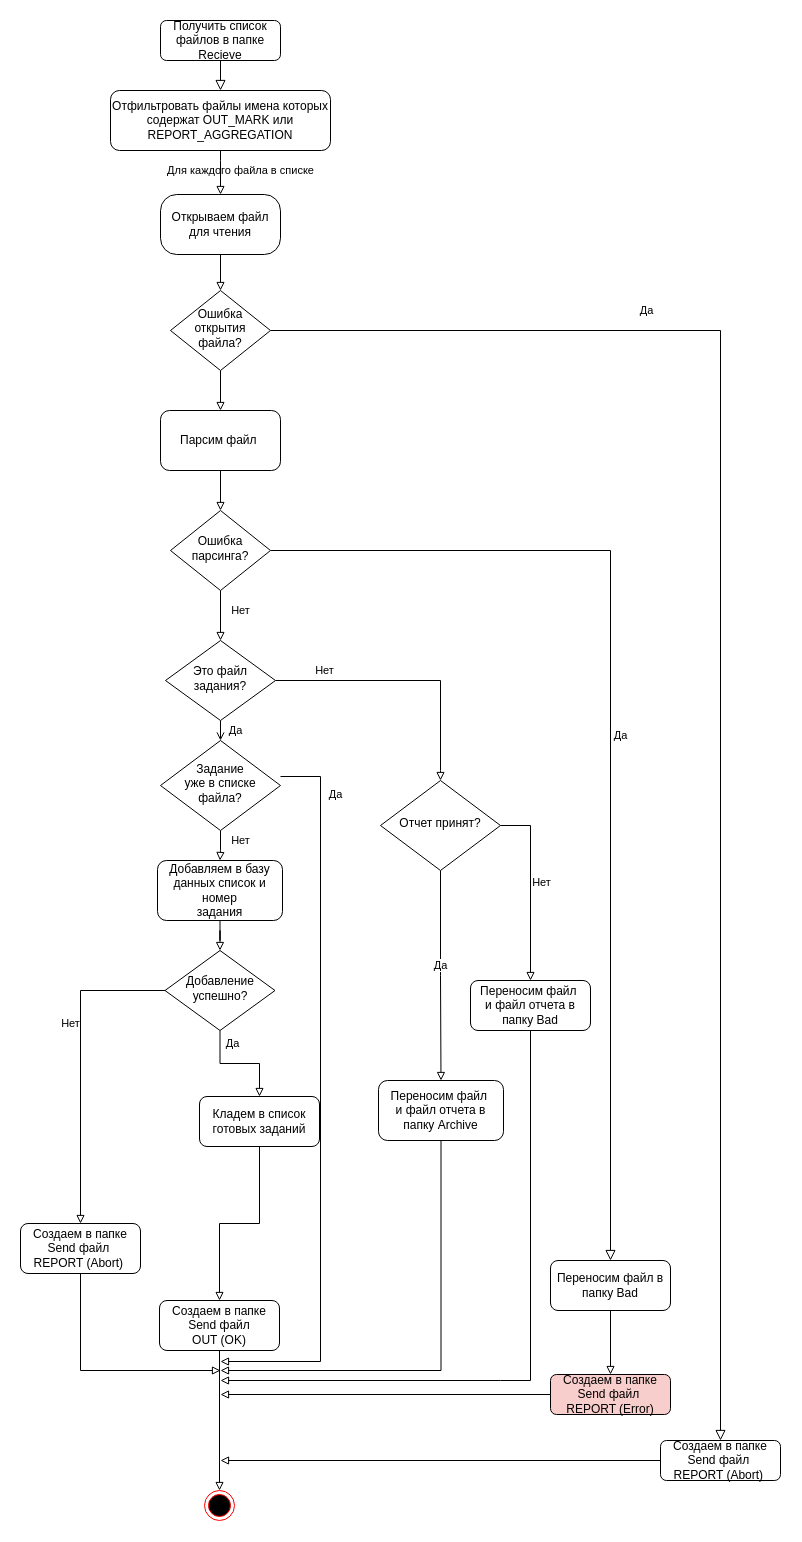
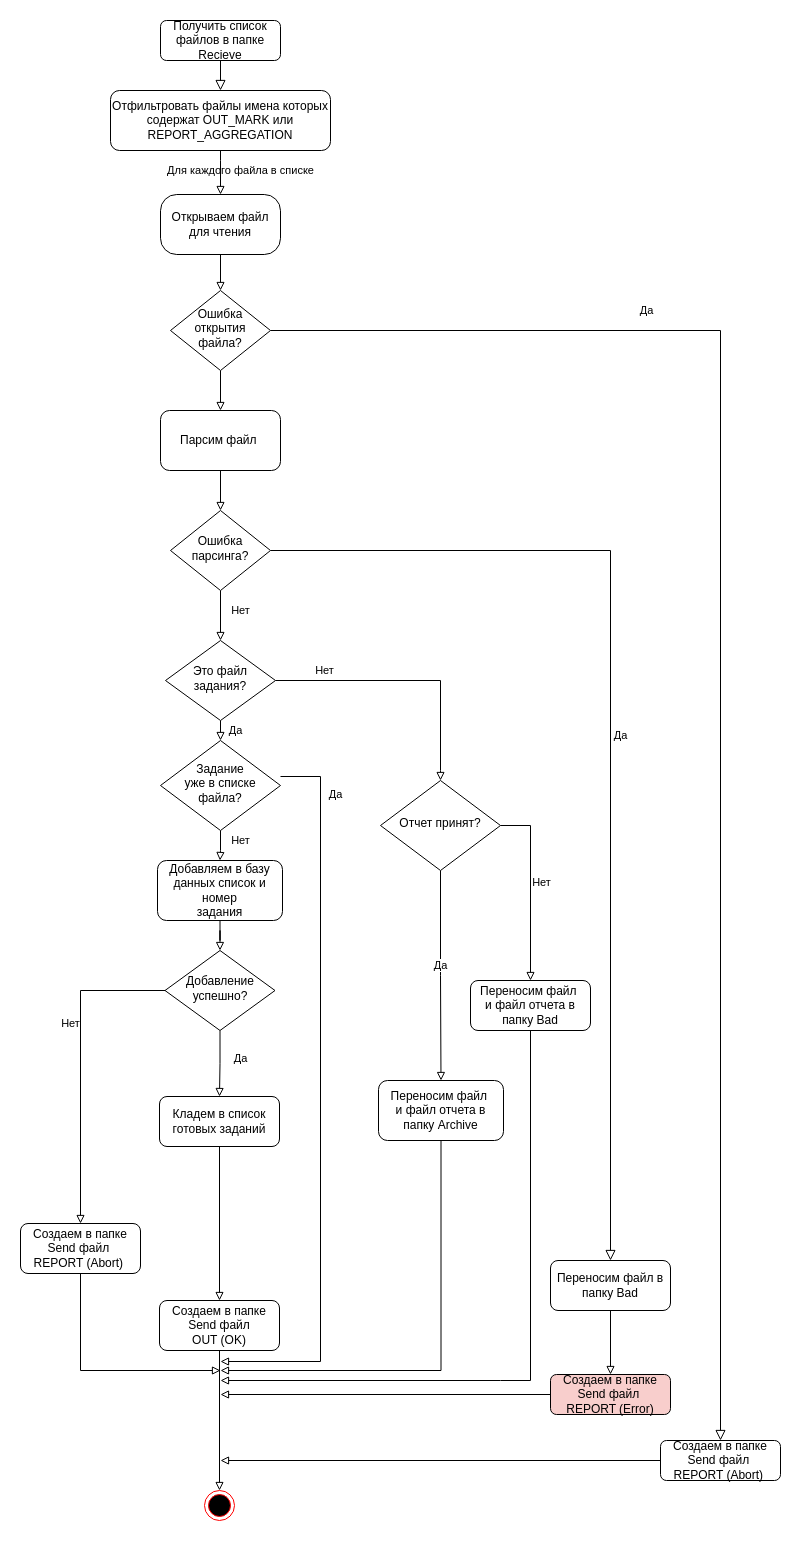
(221, 734) -> (221, 731)
(260, 1122) -> (220, 1122)
